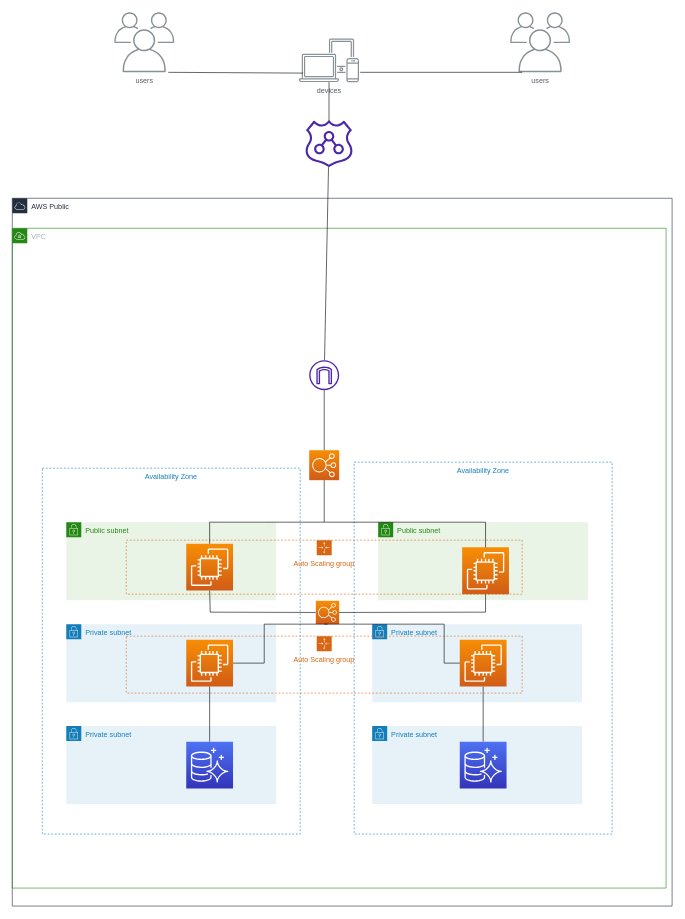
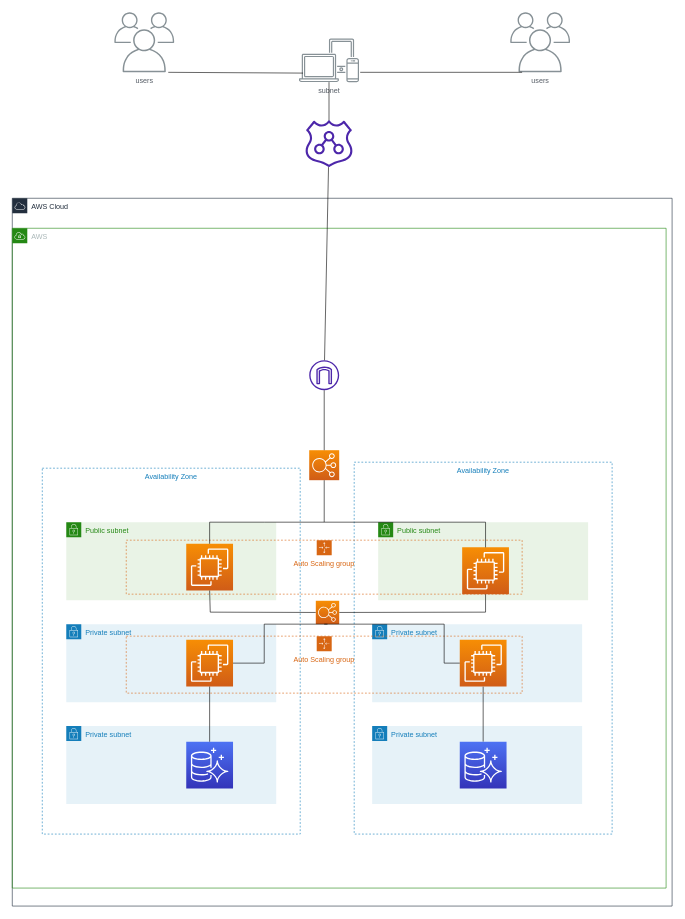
(329, 91) -> (329, 91)
(49, 207) -> (48, 207)
(38, 237) -> (38, 237)
